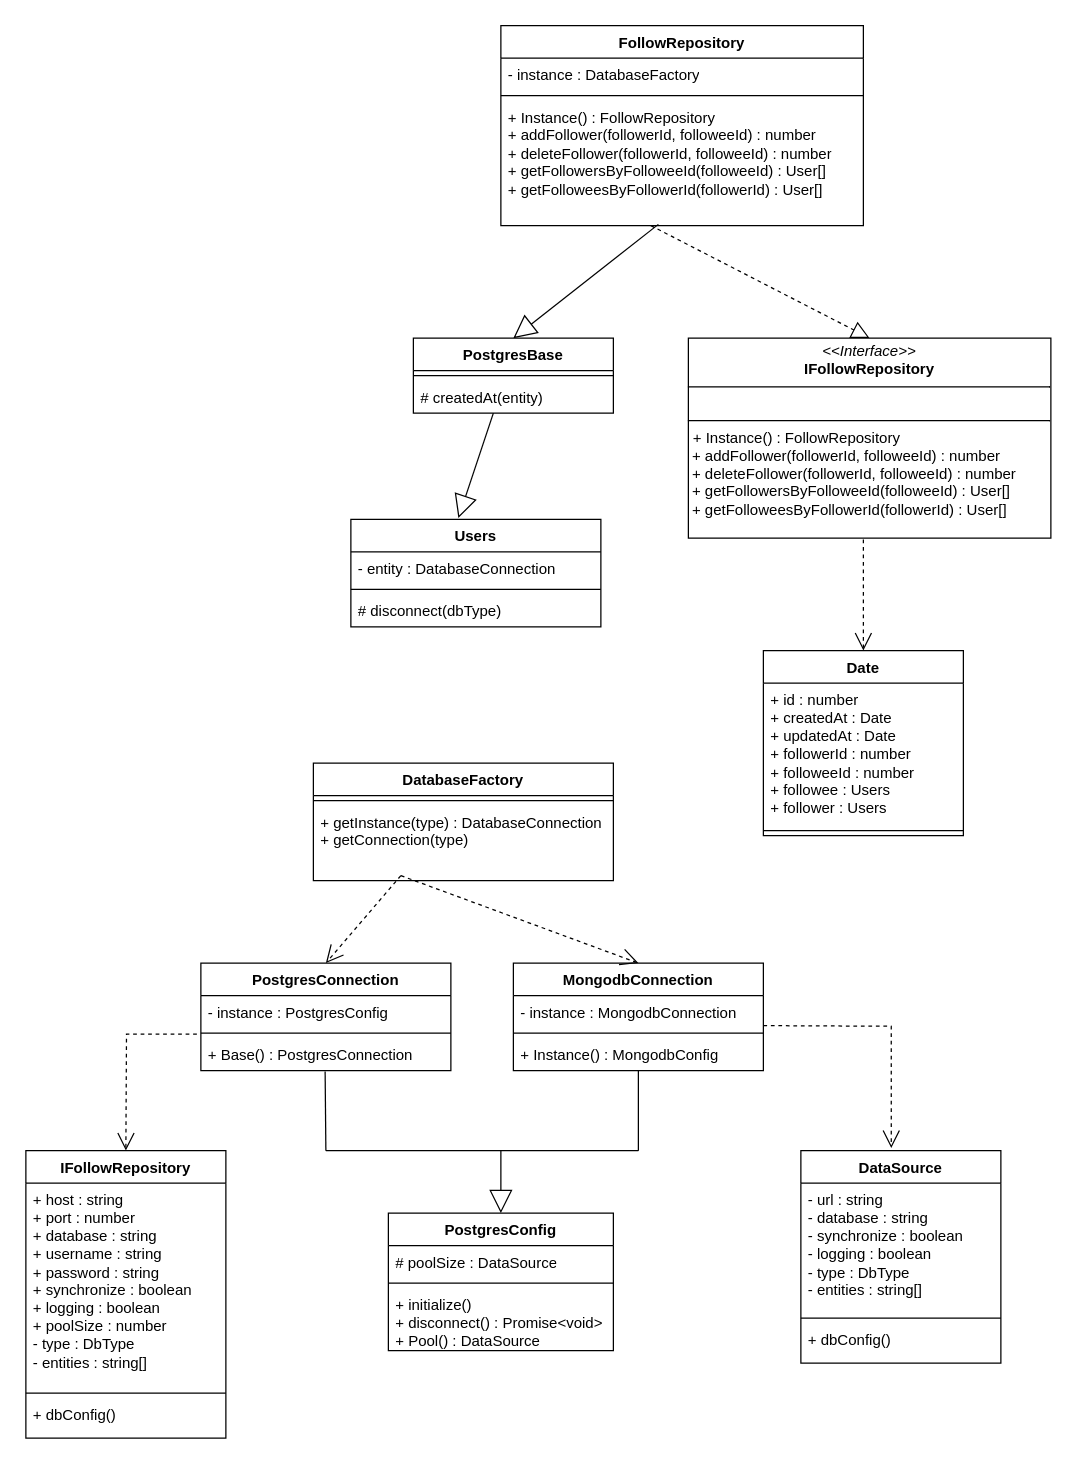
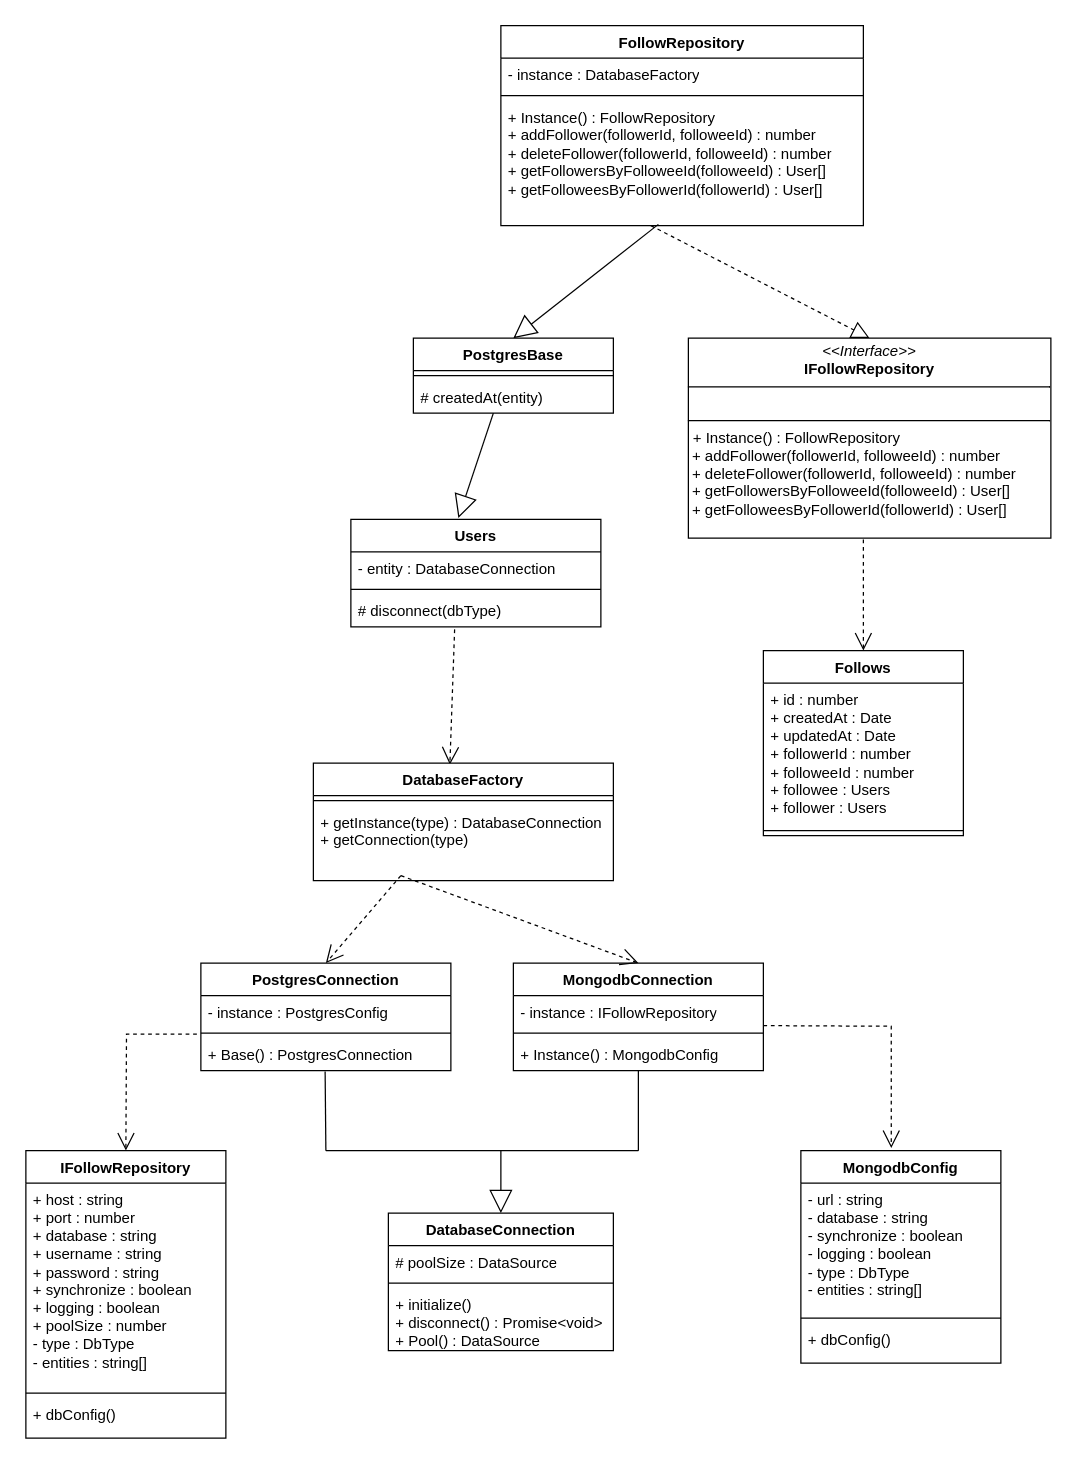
(863, 668) -> (863, 668)
none -> (452, 696)
(637, 1013) -> (633, 1013)
(901, 1168) -> (901, 1168)
(501, 1231) -> (501, 1231)
